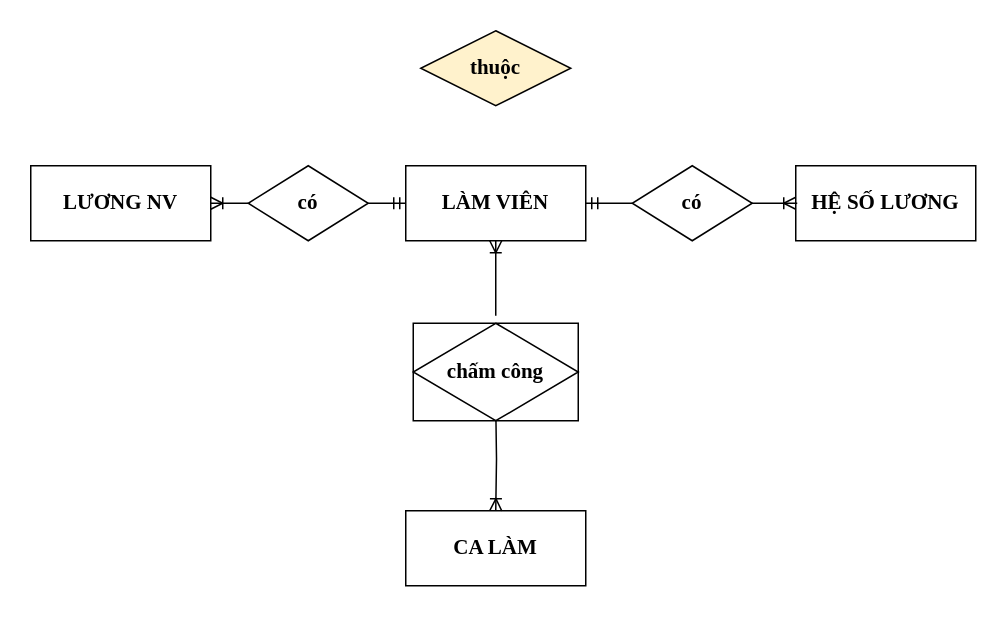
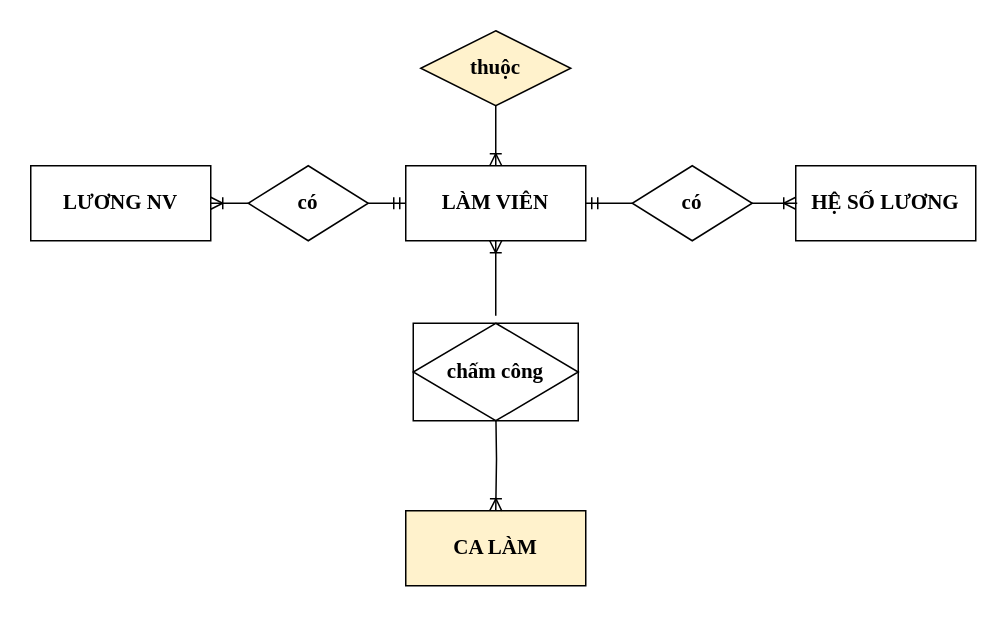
none -> (496, 136)
(496, 548) -> (496, 548)
